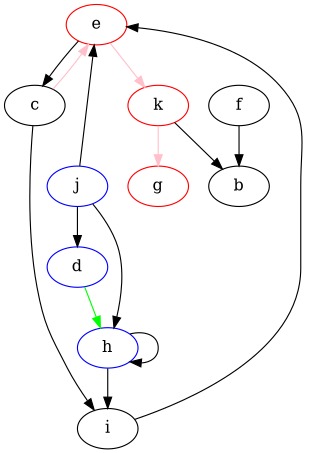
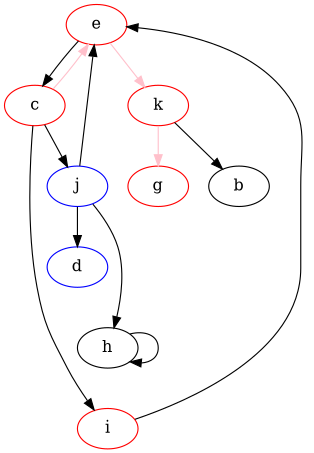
(35, 105) -> (35, 105)
(239, 105) -> none
none -> (53, 141)
(90, 302) -> none
(108, 348) -> (108, 348)
(108, 383) -> none
(108, 429) -> (108, 429)
